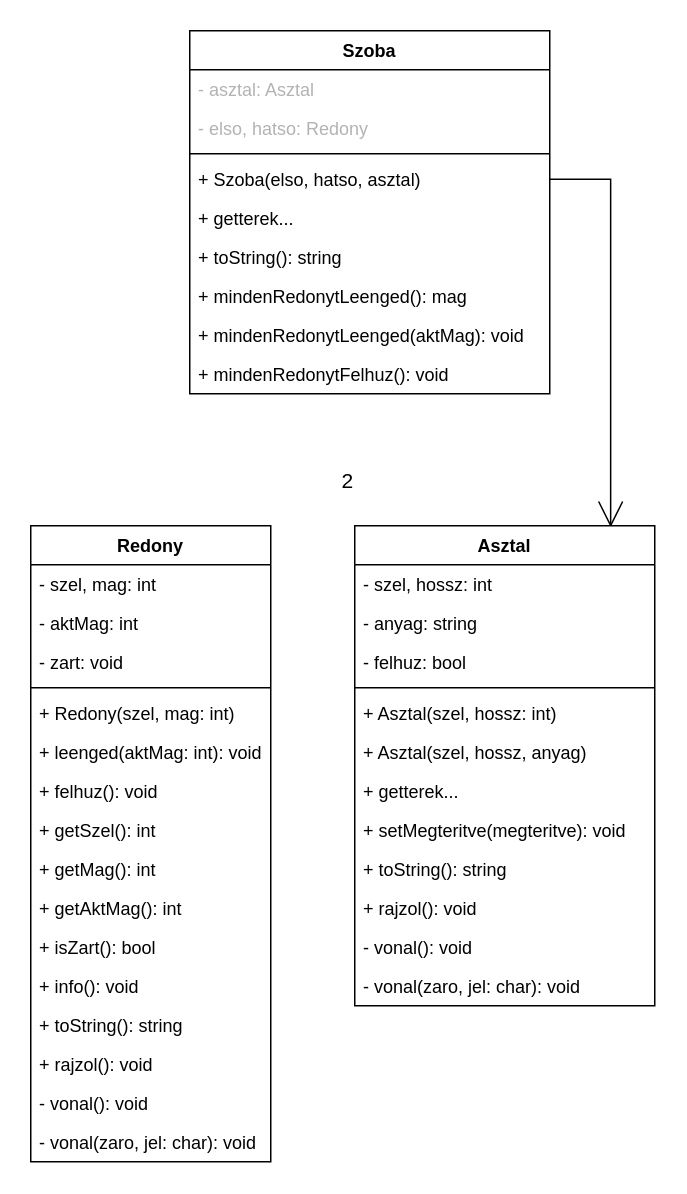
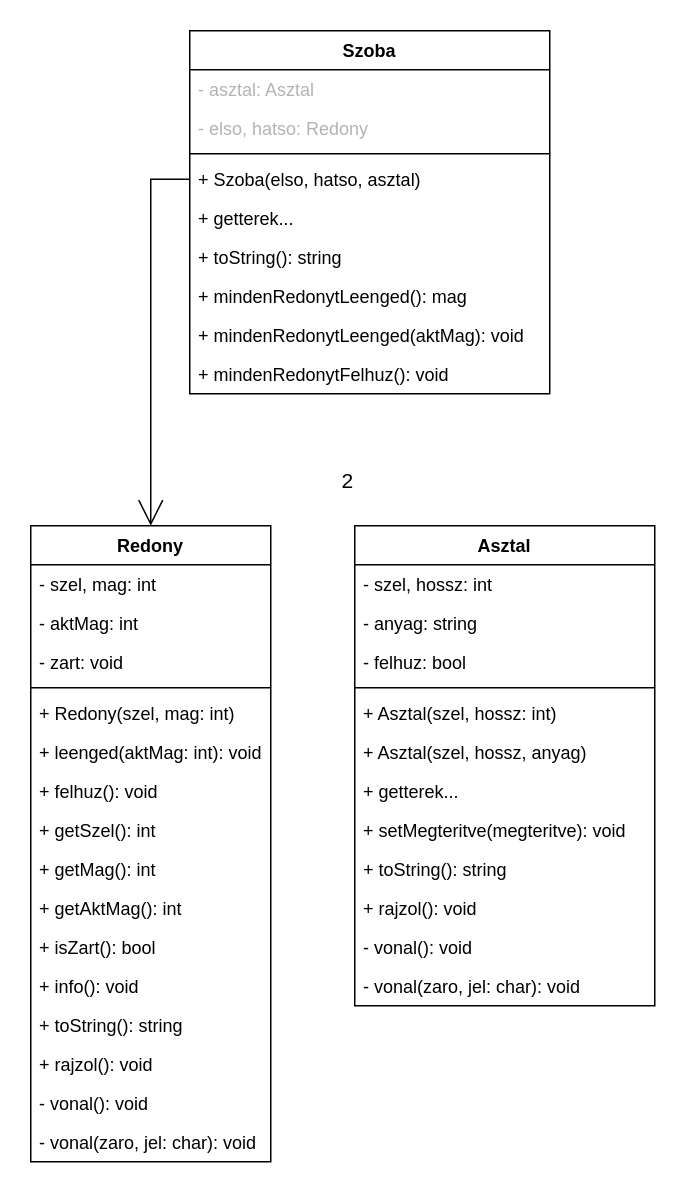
(611, 322) -> none
none -> (151, 333)
